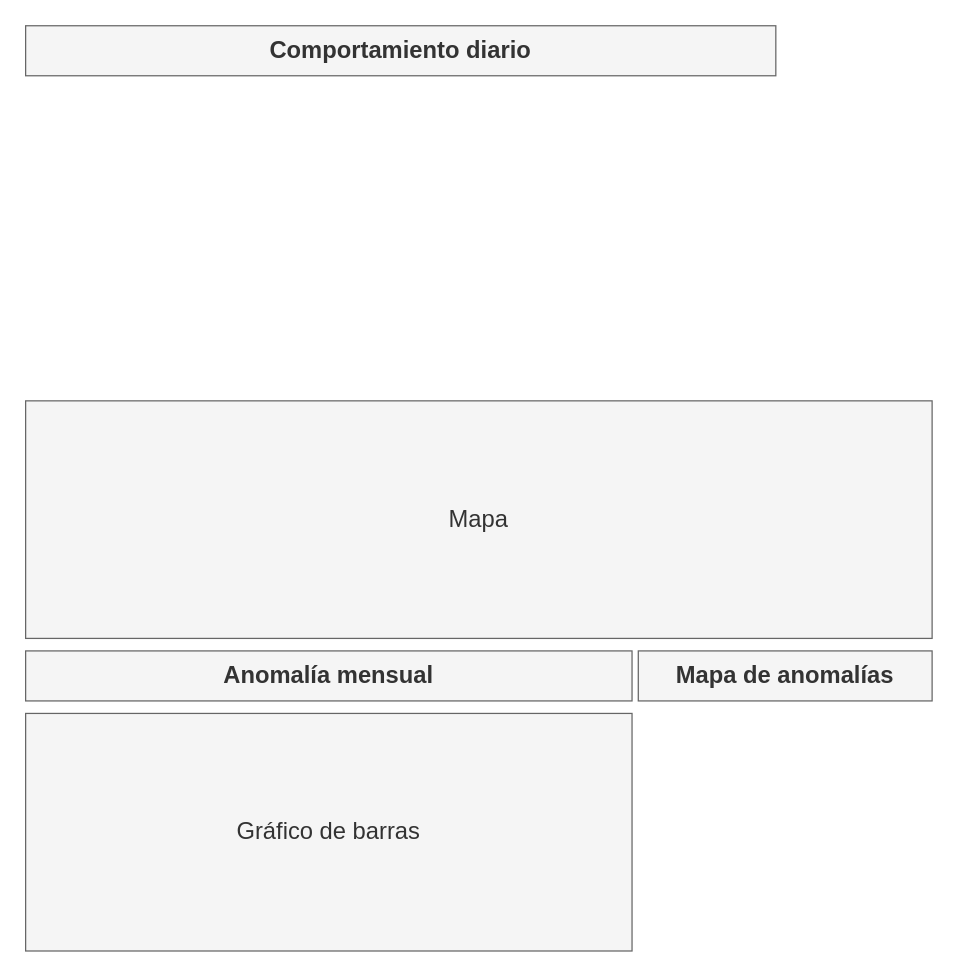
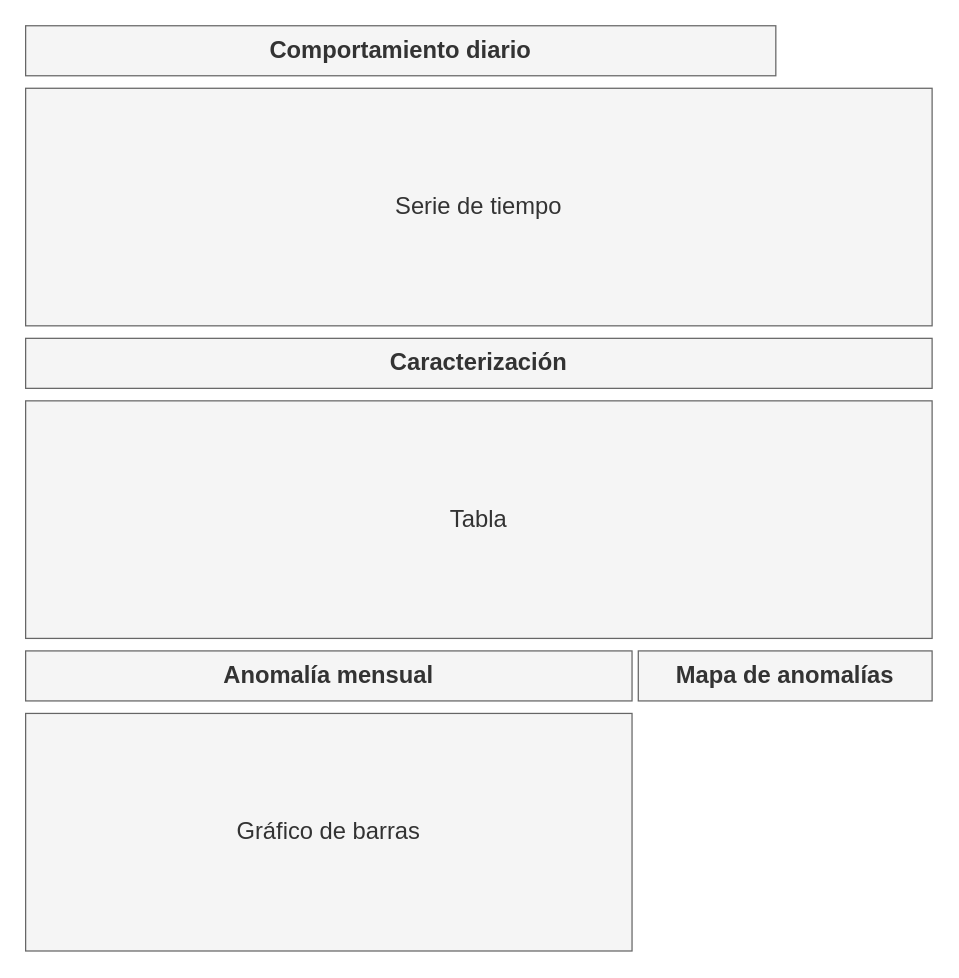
none -> (479, 207)
none -> (479, 363)
(479, 519) -> (479, 519)
